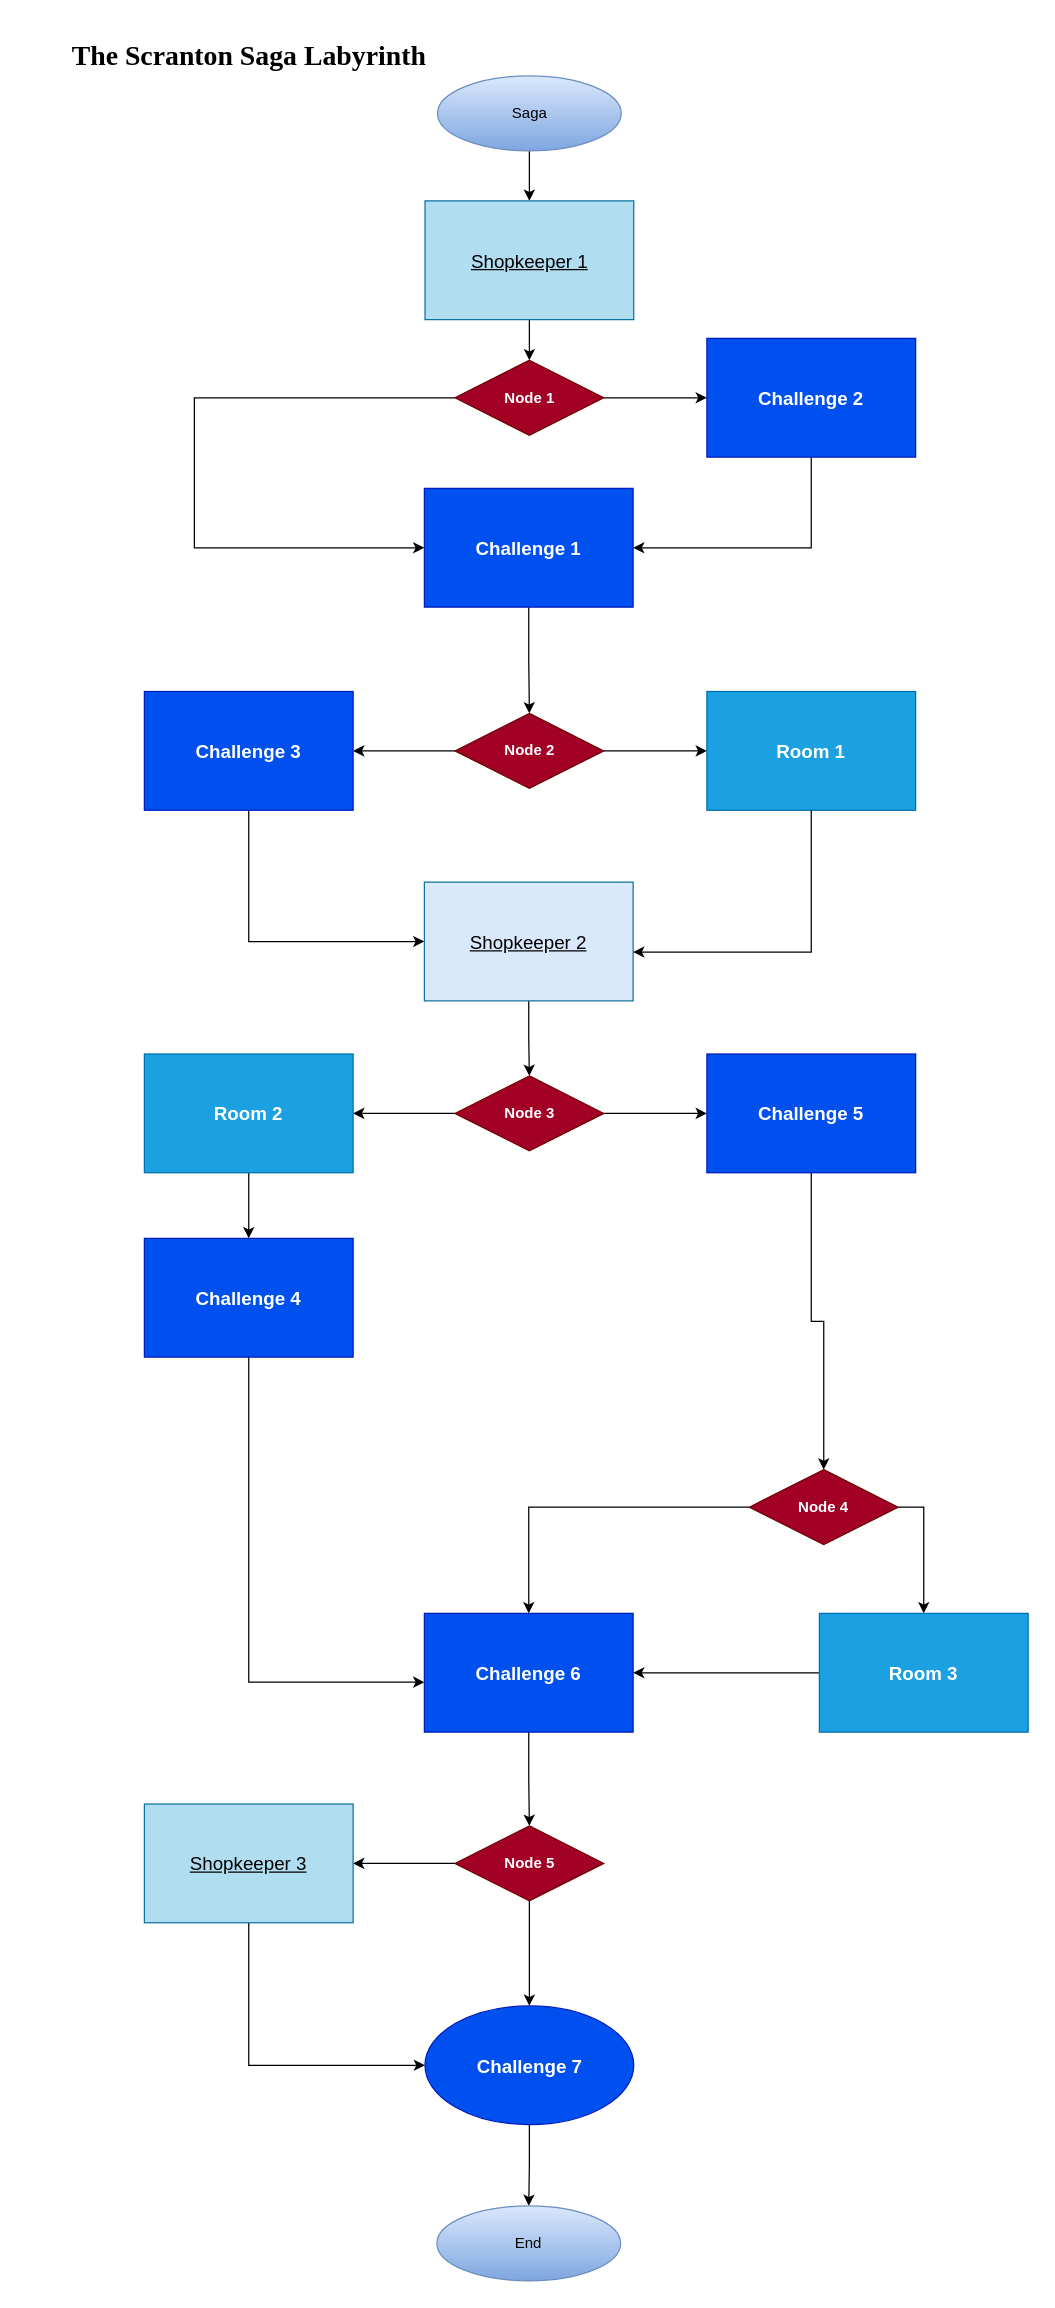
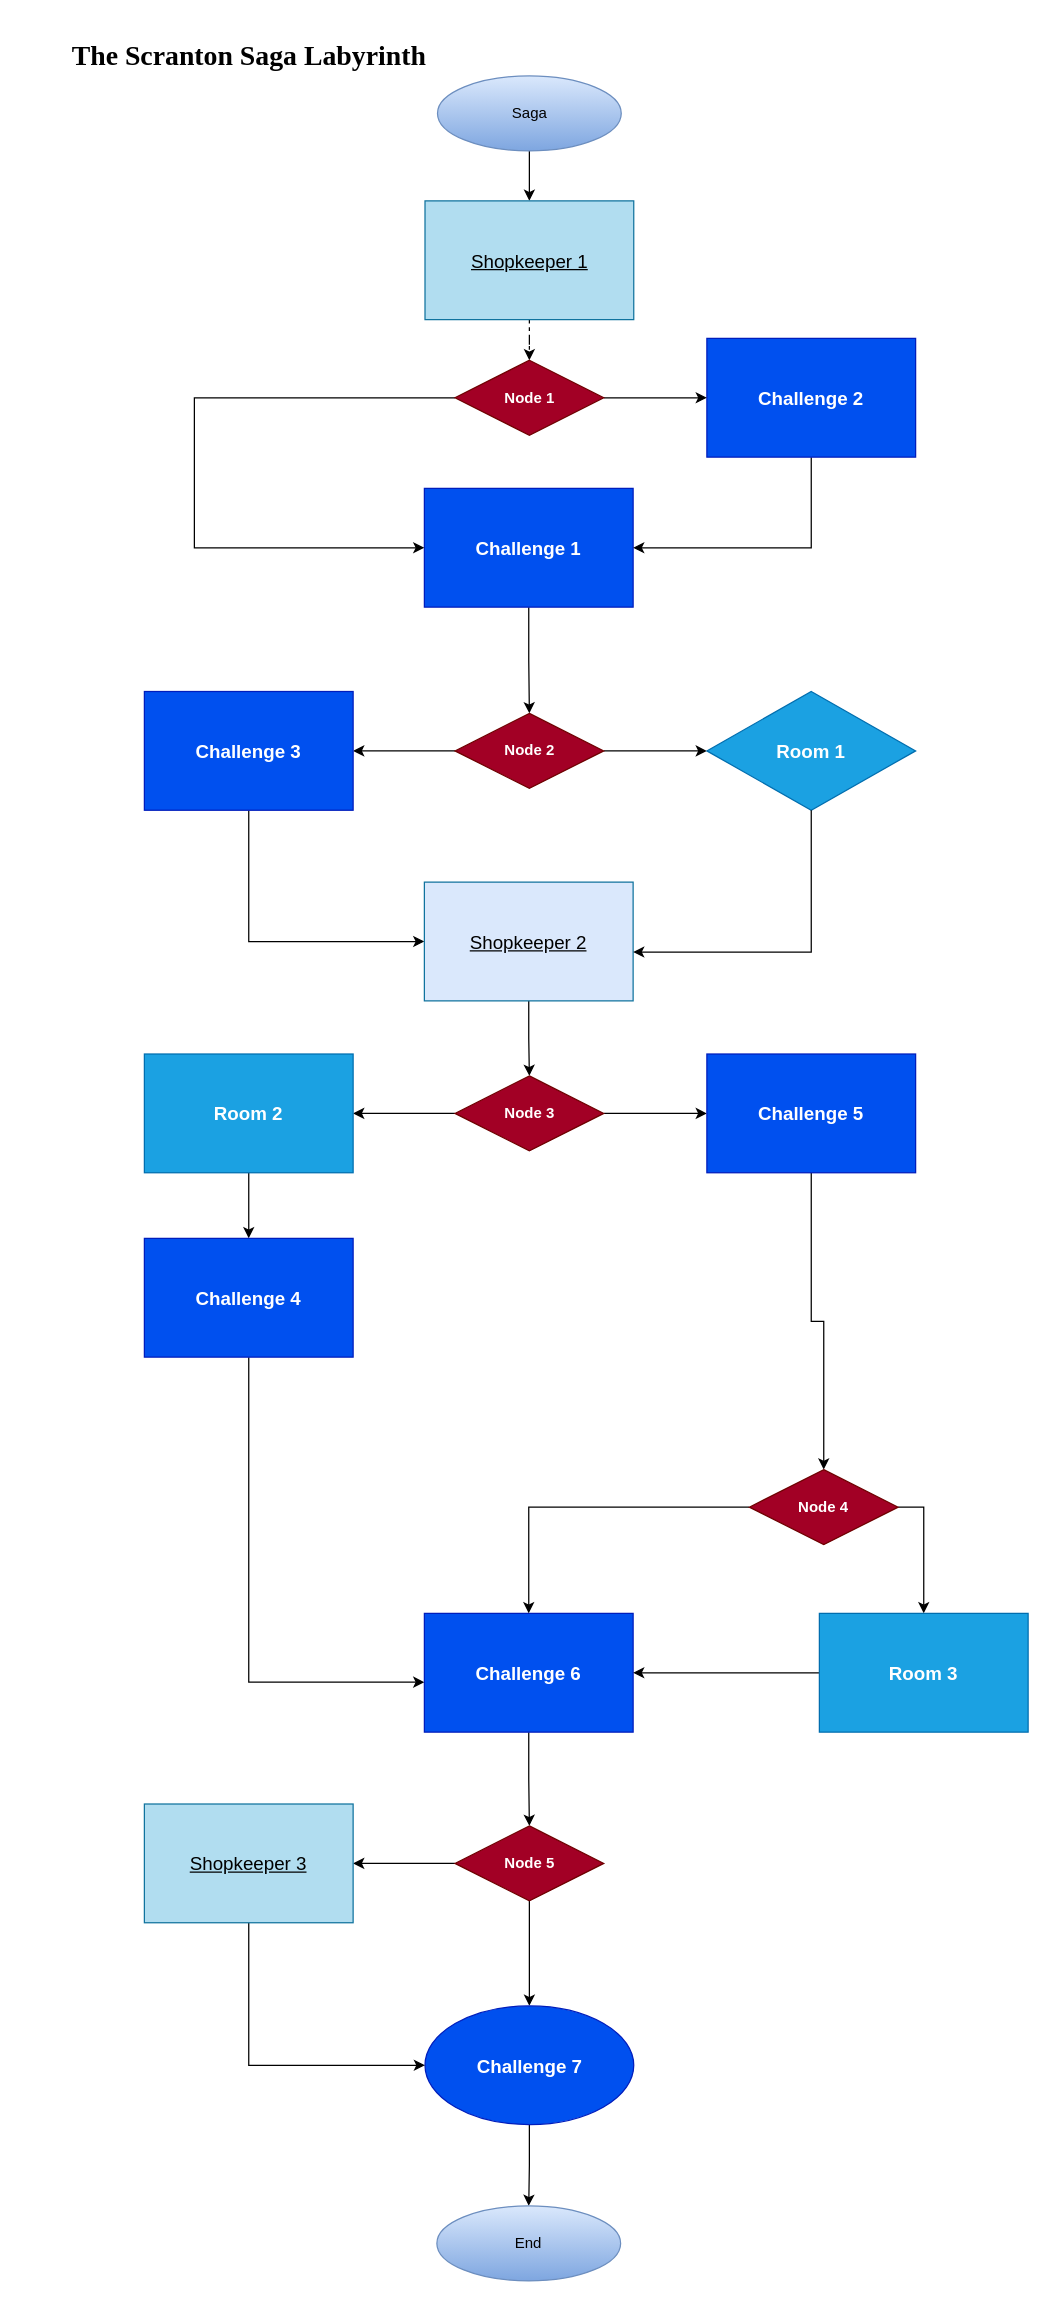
(529, 343) -> (529, 343)
(811, 751) -> (811, 751)
